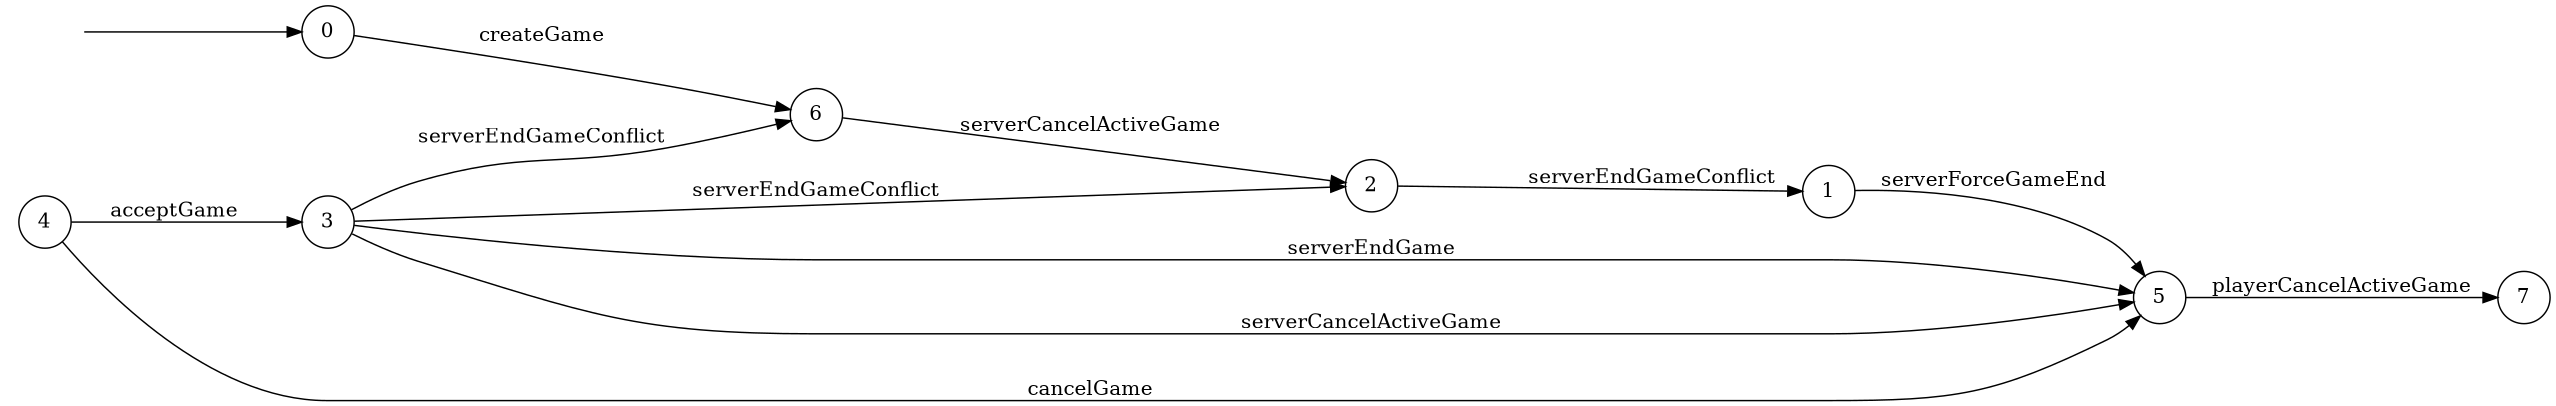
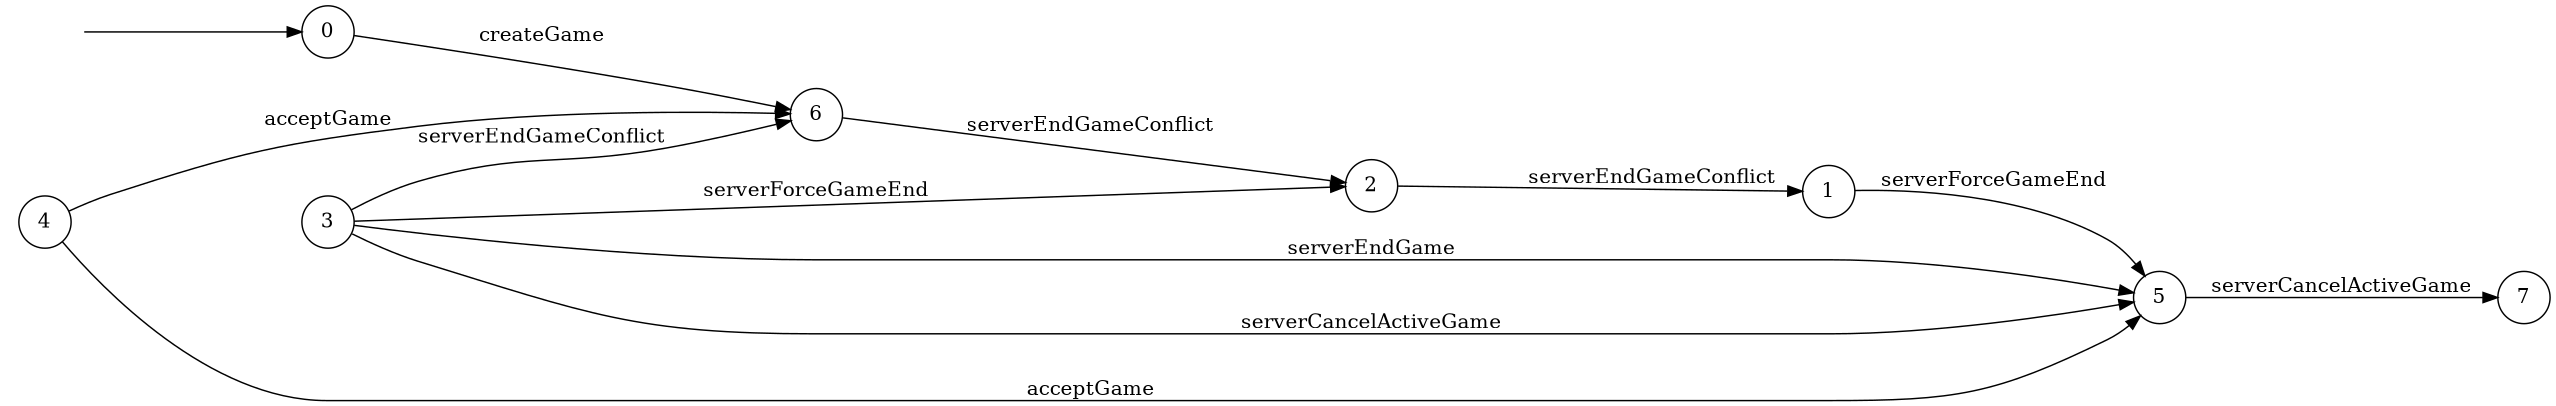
(1091, 126) -> (1091, 126)
(816, 191) -> (816, 191)
(179, 222) -> (417, 126)
(2342, 287) -> (2342, 287)
(1091, 390) -> (1091, 390)
